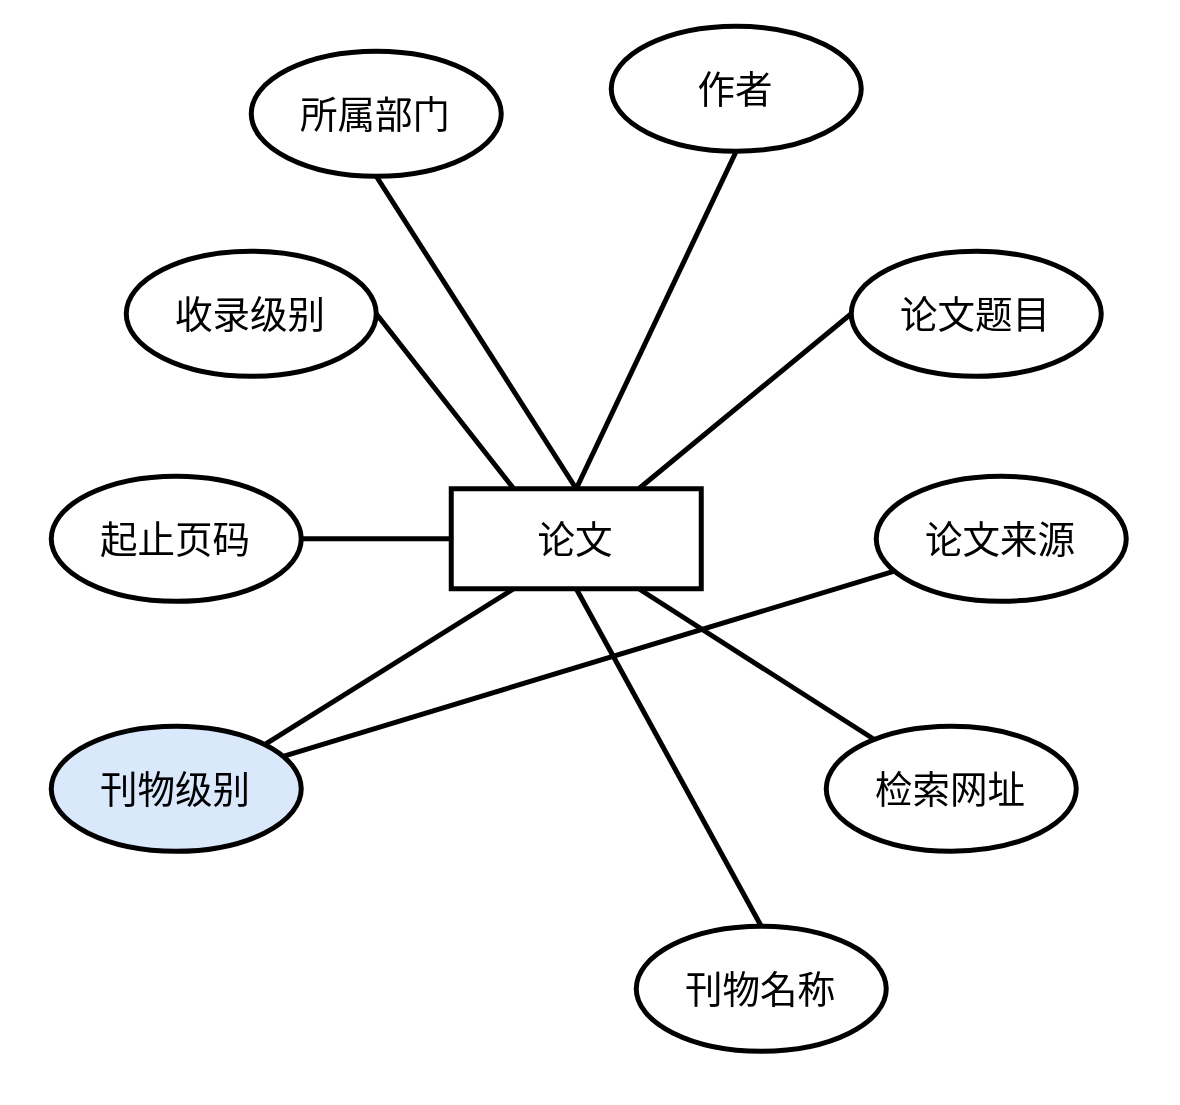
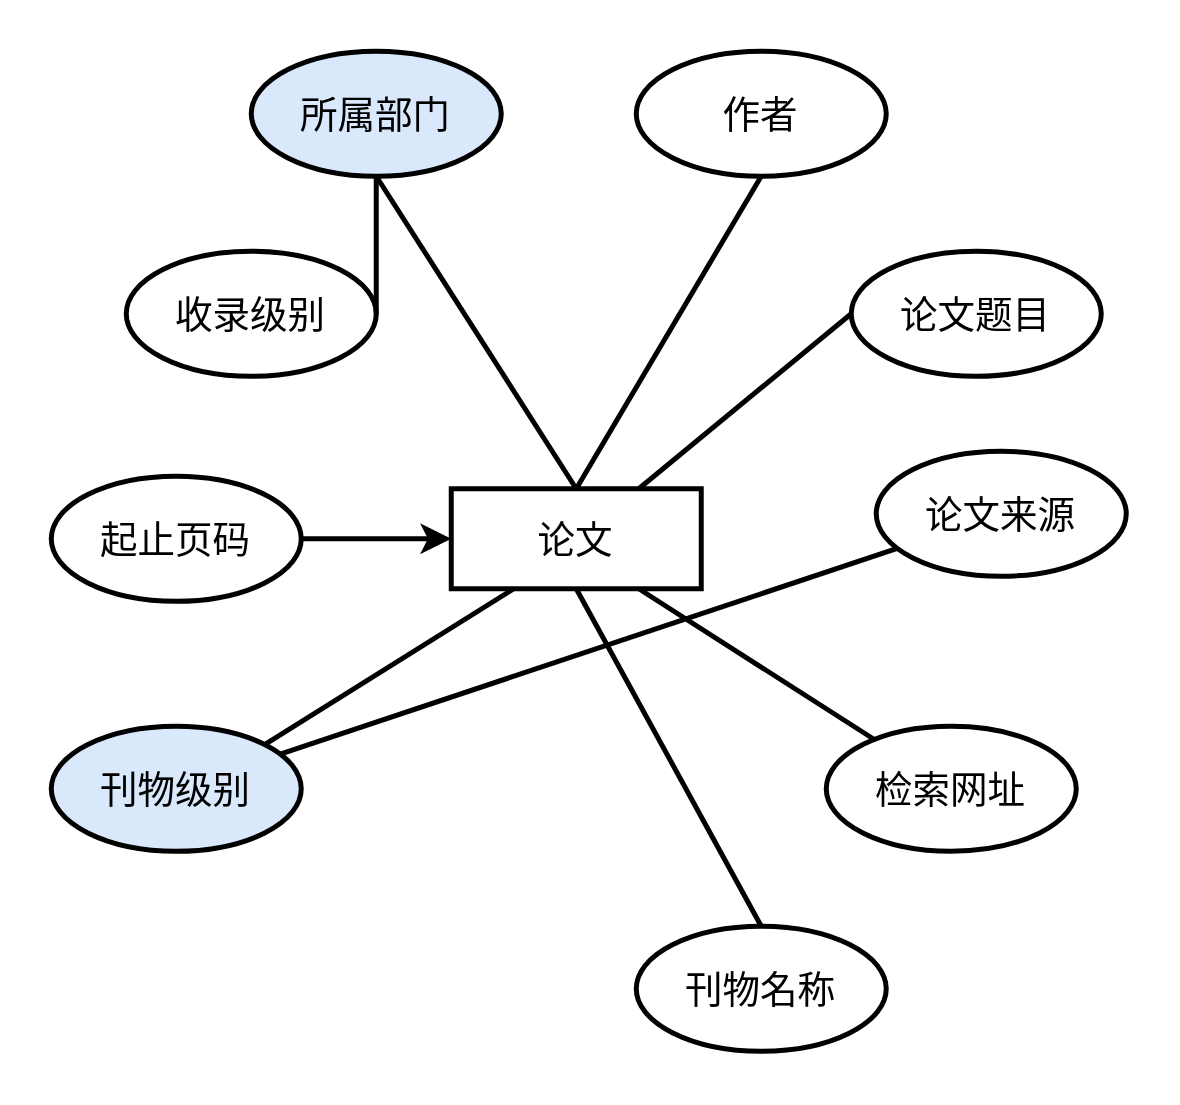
(736, 89) -> (761, 114)
(376, 114) -> (376, 114)
(444, 400) -> (376, 250)
(437, 539) -> (428, 539)
(1001, 539) -> (1001, 514)
